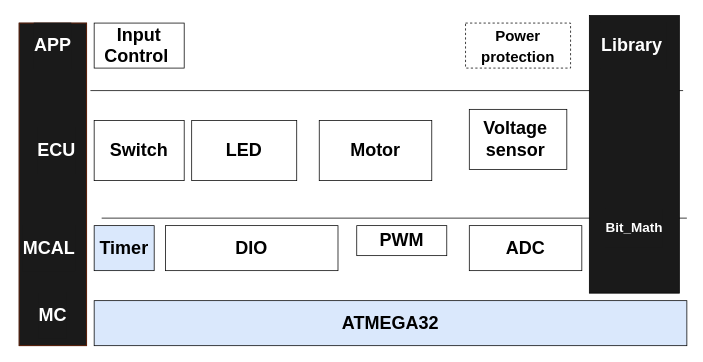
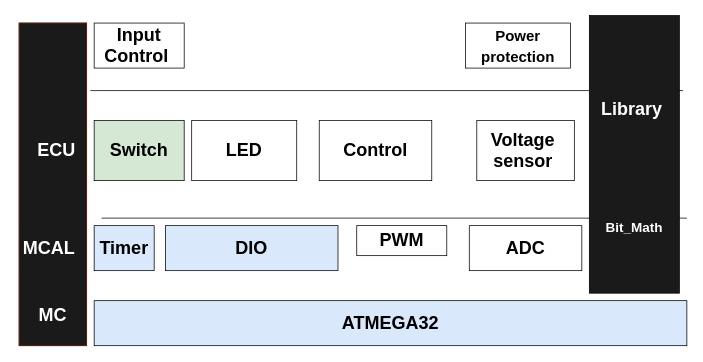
(53, 45) -> none
(518, 45) -> (518, 45)
(634, 45) -> (634, 109)
(518, 139) -> (525, 150)
(139, 150) -> (139, 150)
(375, 150) -> (375, 150)
(252, 248) -> (252, 248)
